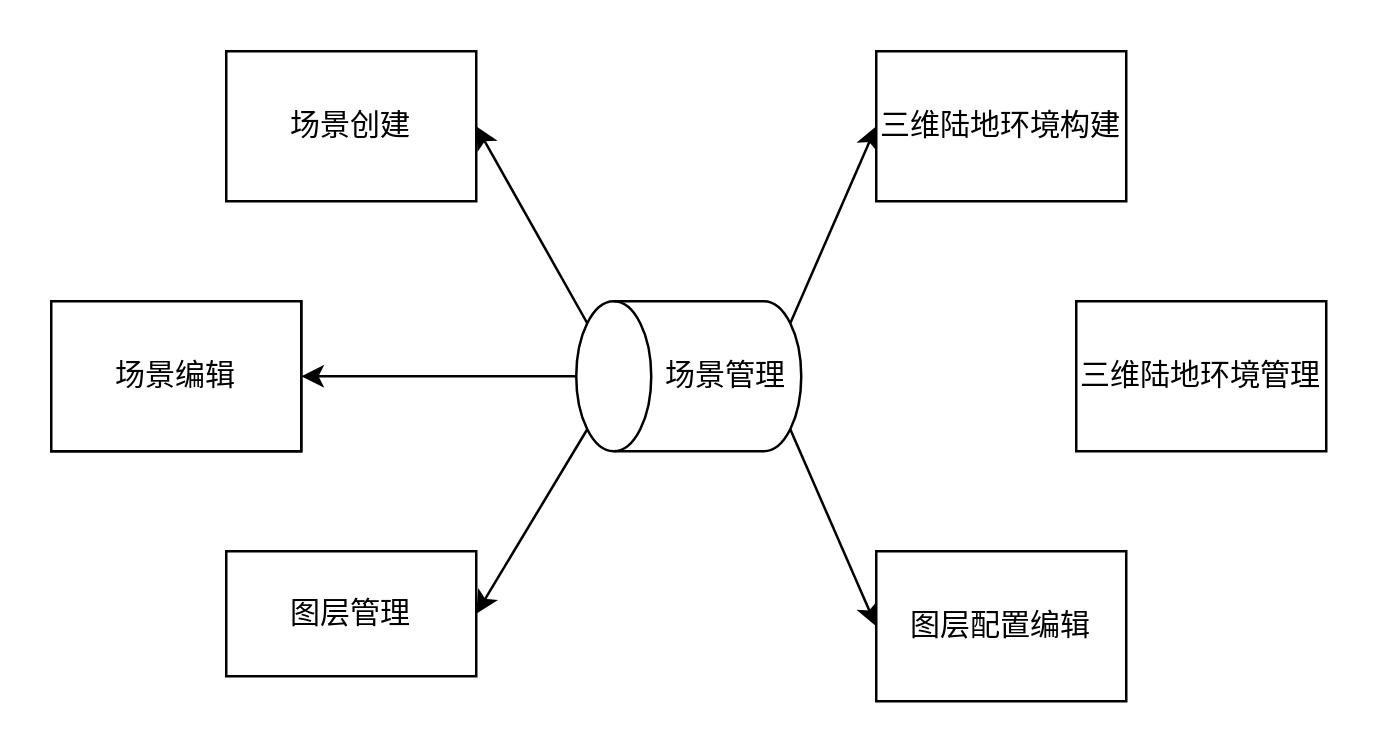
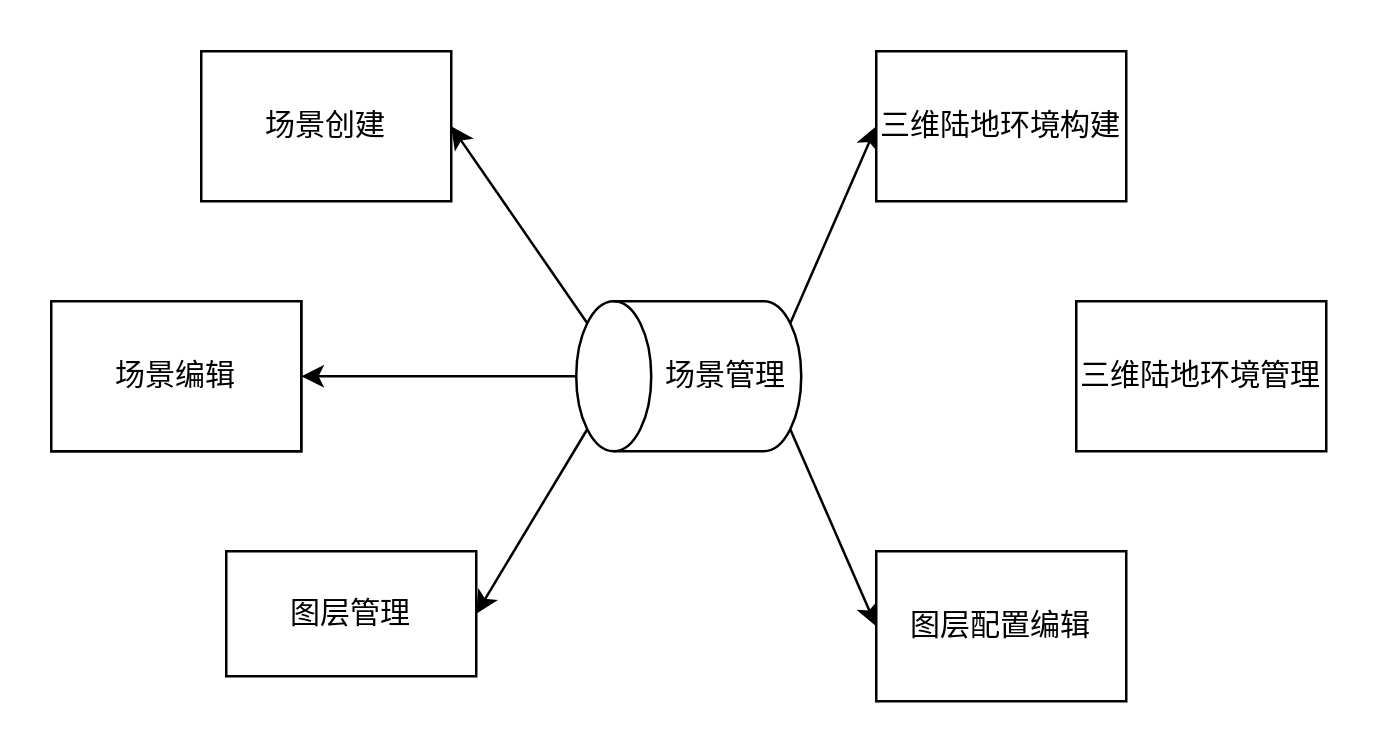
(351, 126) -> (326, 126)
